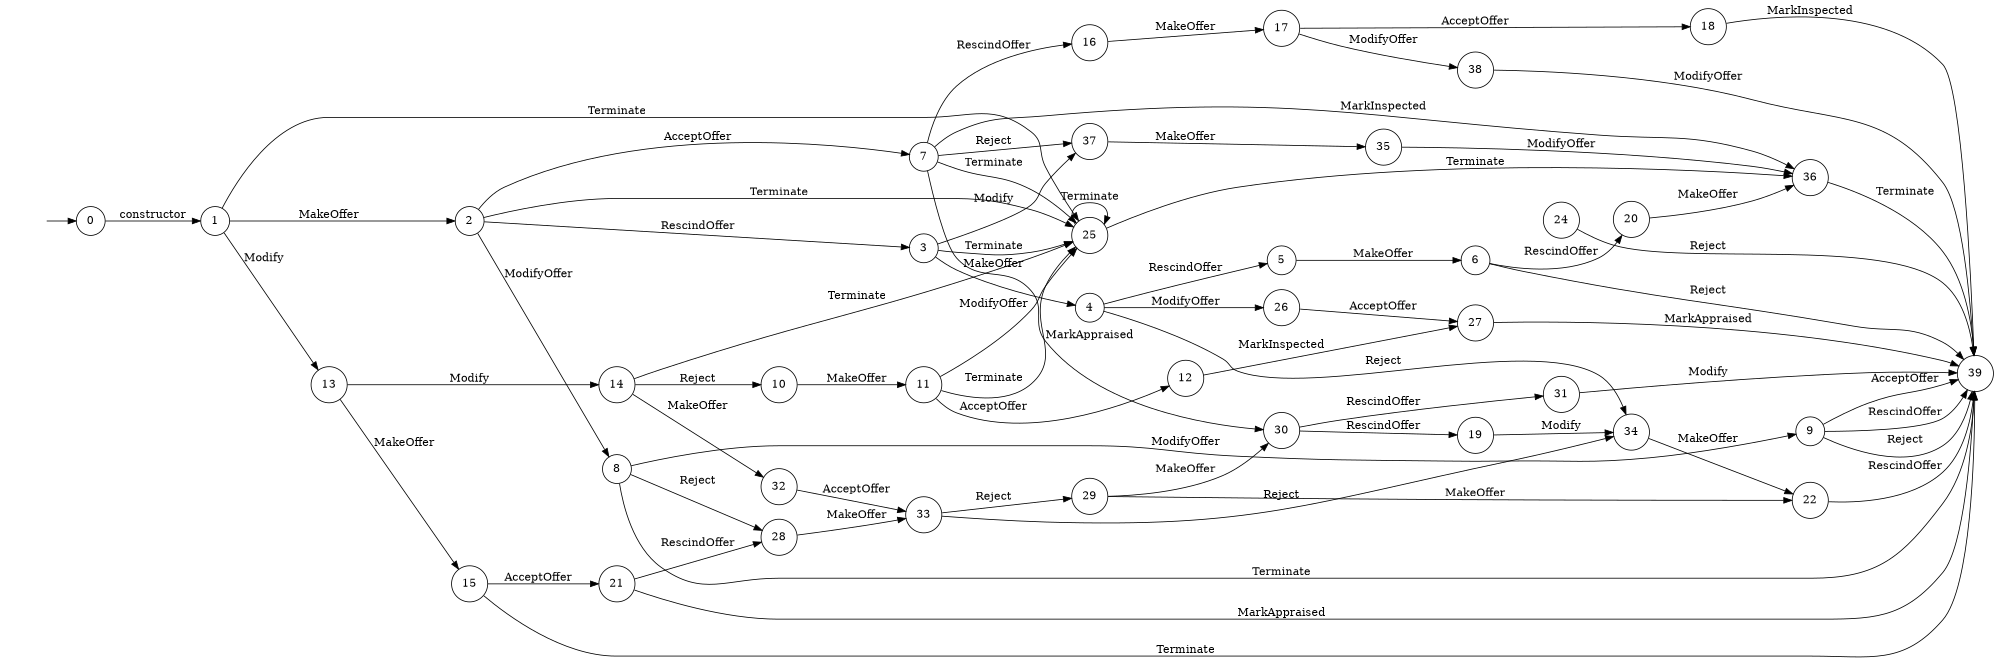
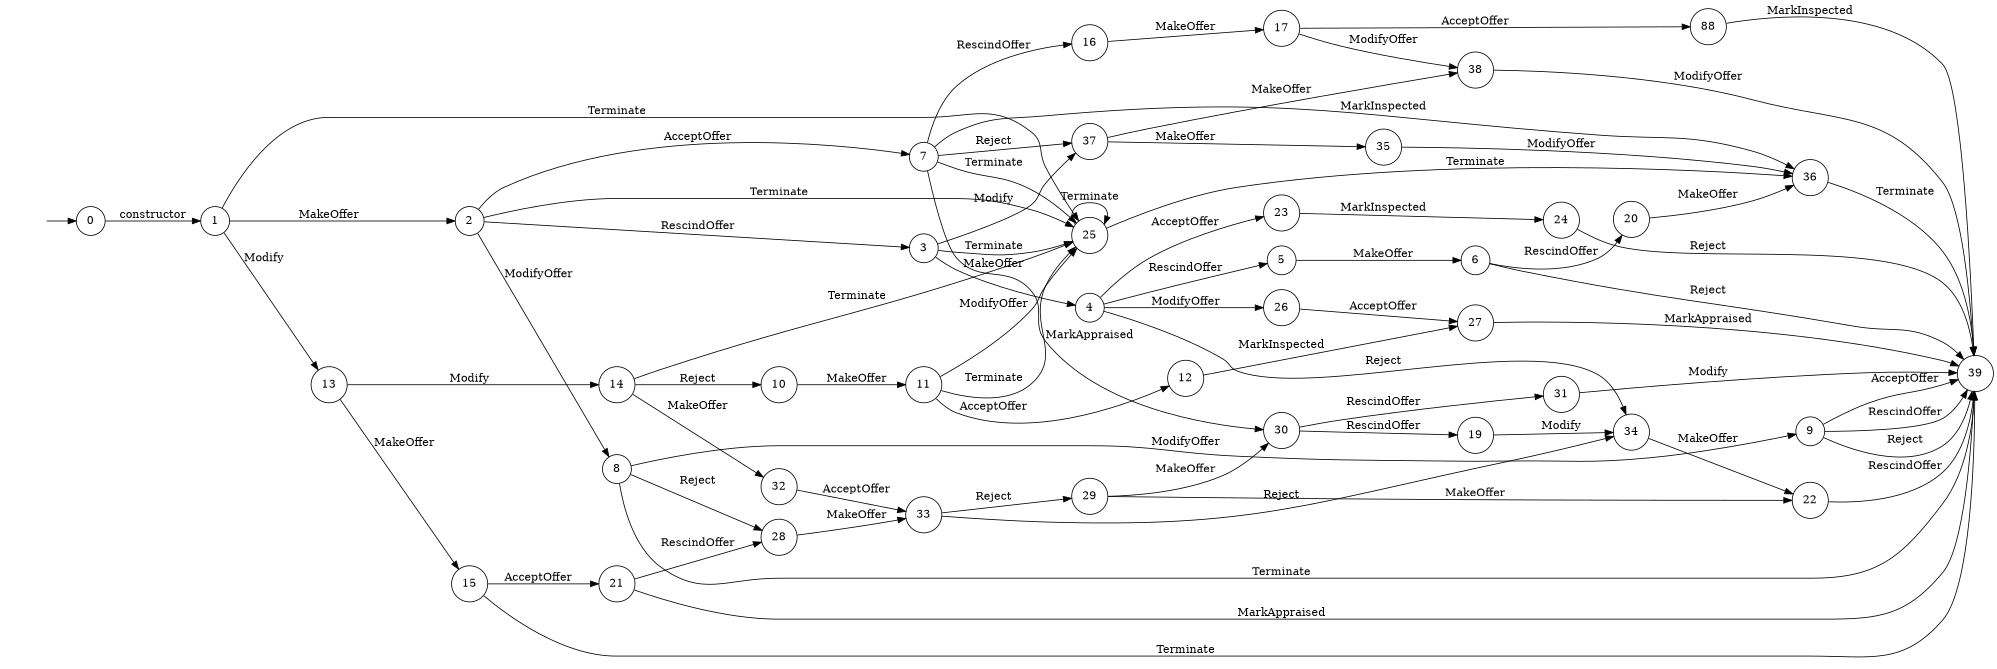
(1708, 27) -> (1708, 27)
none -> (1287, 102)
none -> (1282, 213)
